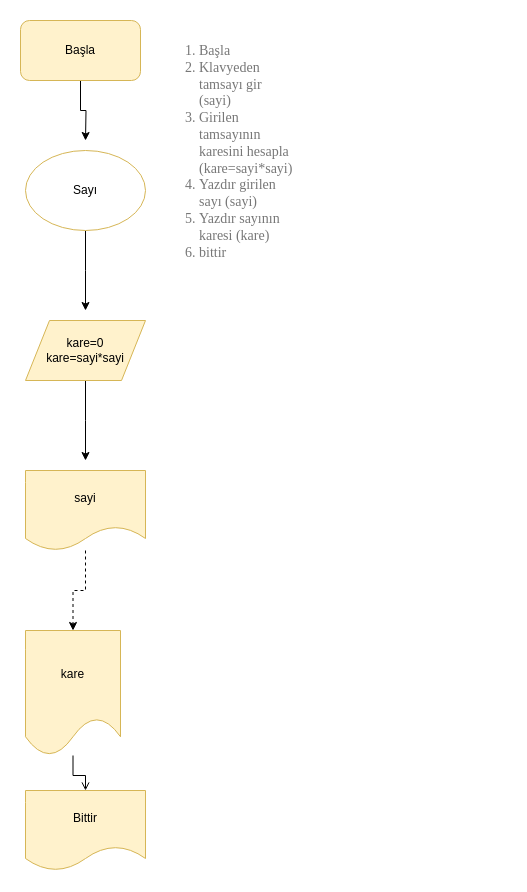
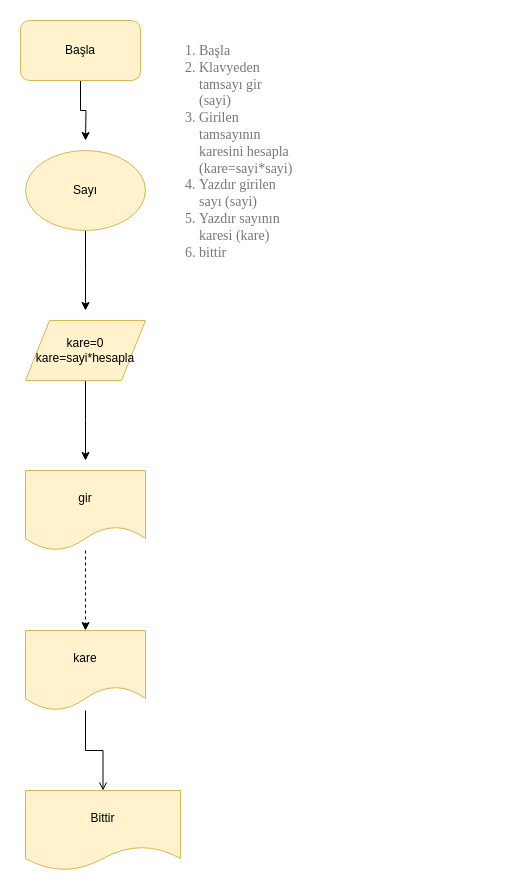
(86, 191) -> (86, 191)
(86, 351) -> (86, 351)
(86, 499) -> (86, 499)
(73, 693) -> (86, 671)
(86, 831) -> (103, 831)
